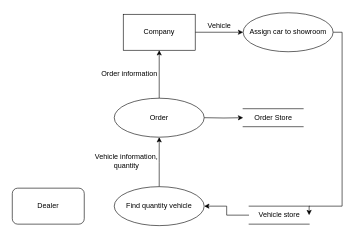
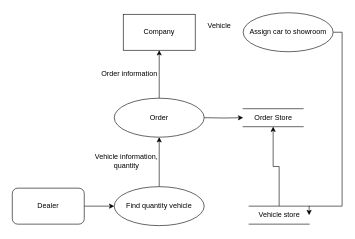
(237, 32) -> none
none -> (108, 206)
(227, 212) -> (276, 166)
